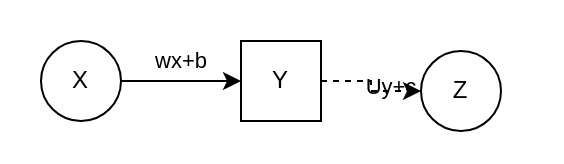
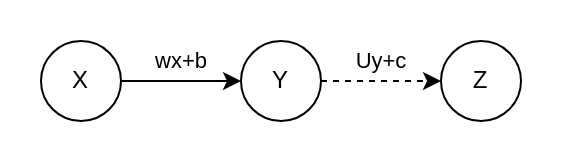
(281, 81) -> (281, 81)
(461, 91) -> (481, 81)
